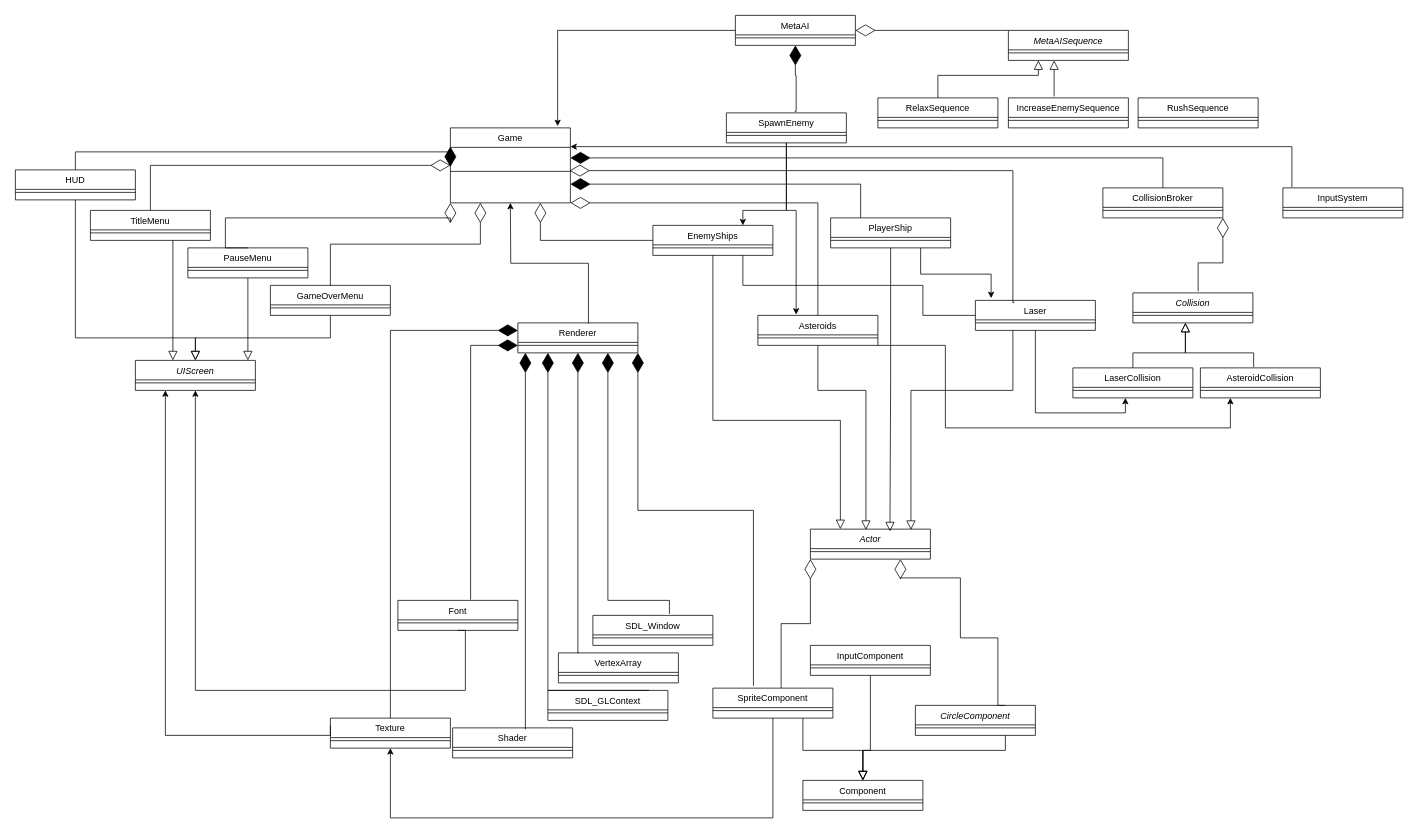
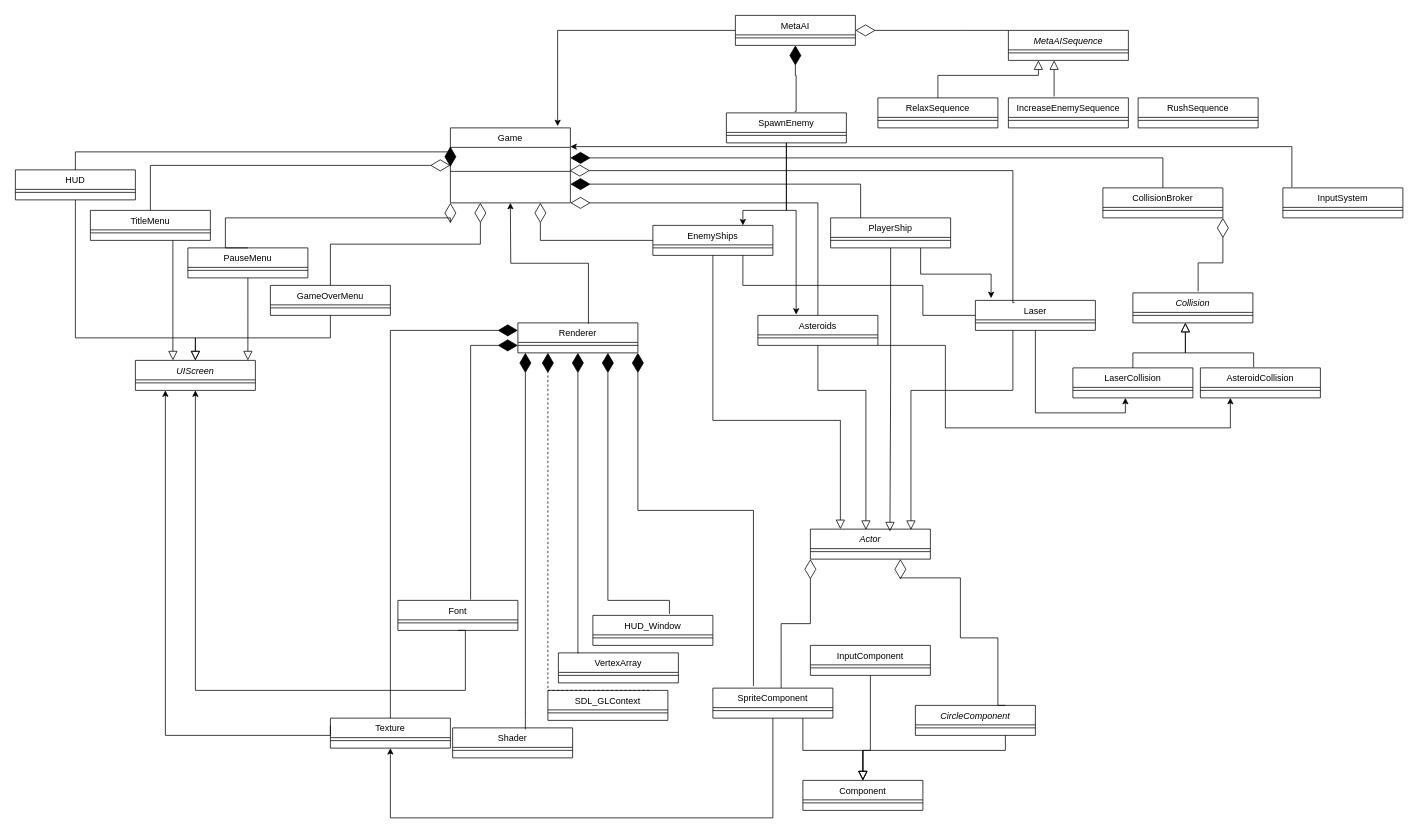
(548, 532) -> (548, 532)
(653, 626) -> (653, 626)
